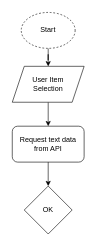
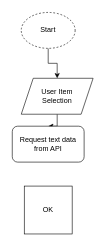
(48, 84) -> (57, 96)
(48, 180) -> none
(48, 210) -> (48, 210)
